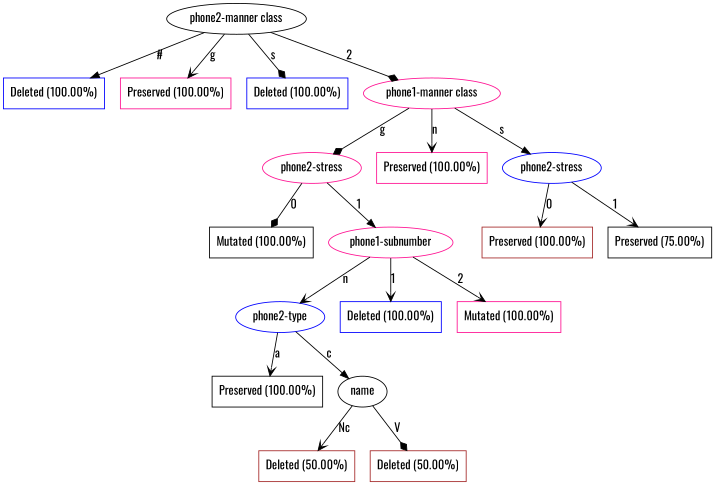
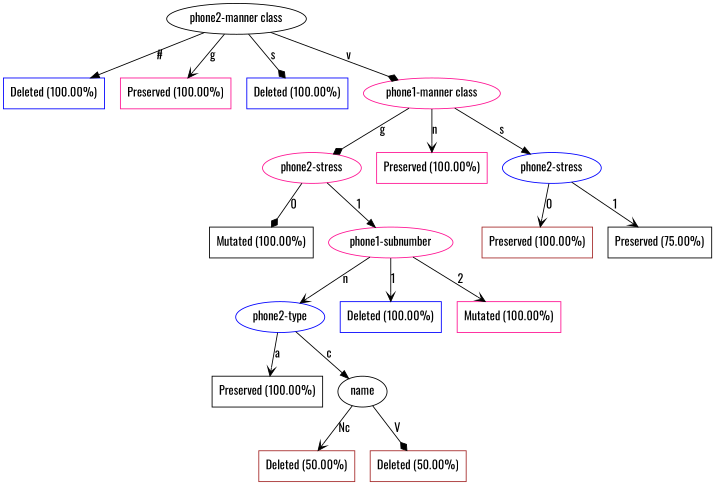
(349, 56) -> (349, 56)
